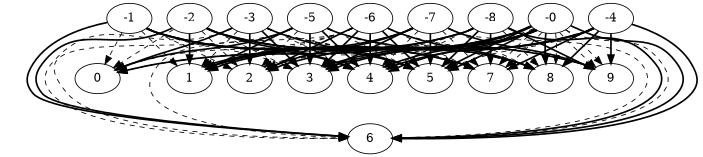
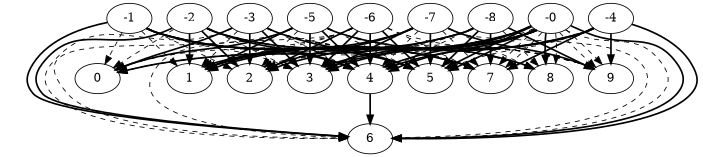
(217, 45) -> (217, 45)
(584, 45) -> none
(456, 48) -> none
(396, 49) -> (396, 49)
(660, 85) -> (370, 105)
